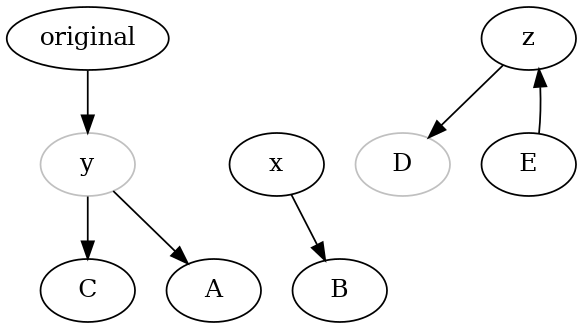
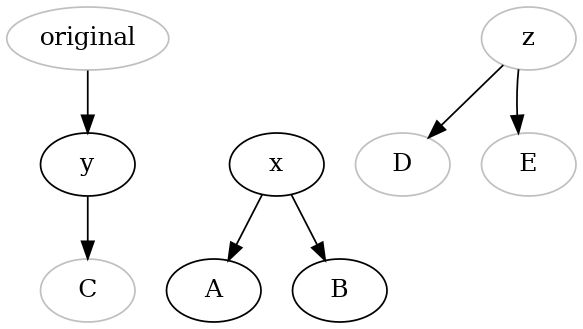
(88, 38) -> (88, 38)
(529, 38) -> (529, 38)
(540, 110) -> (517, 92)
(88, 164) -> (88, 164)
(529, 164) -> (529, 164)
(144, 221) -> (249, 220)
(88, 290) -> (88, 290)
